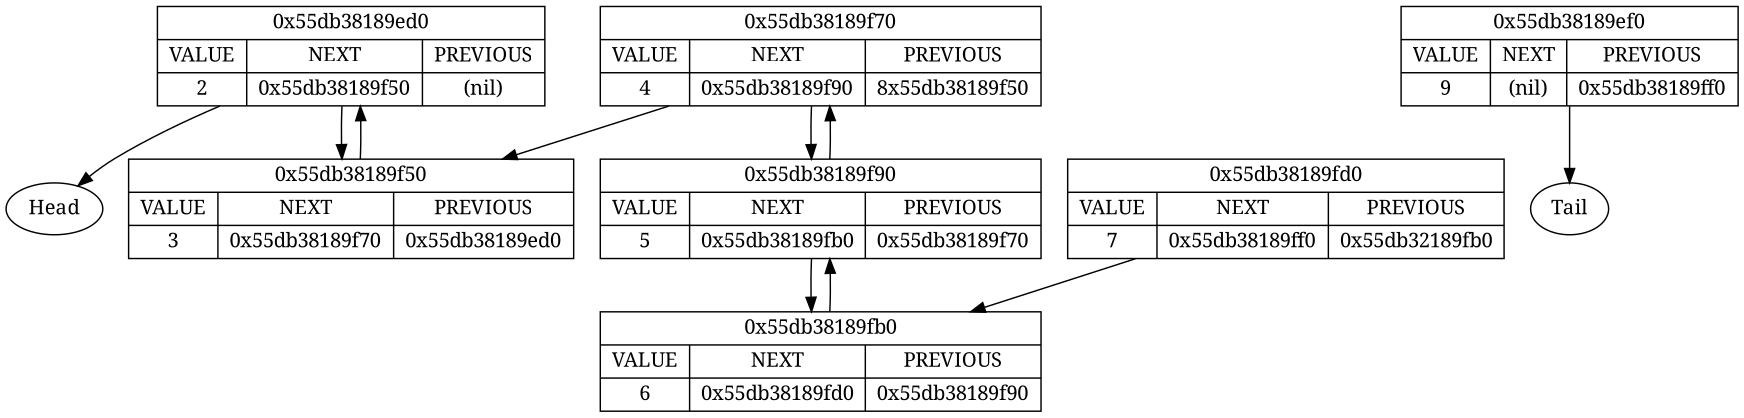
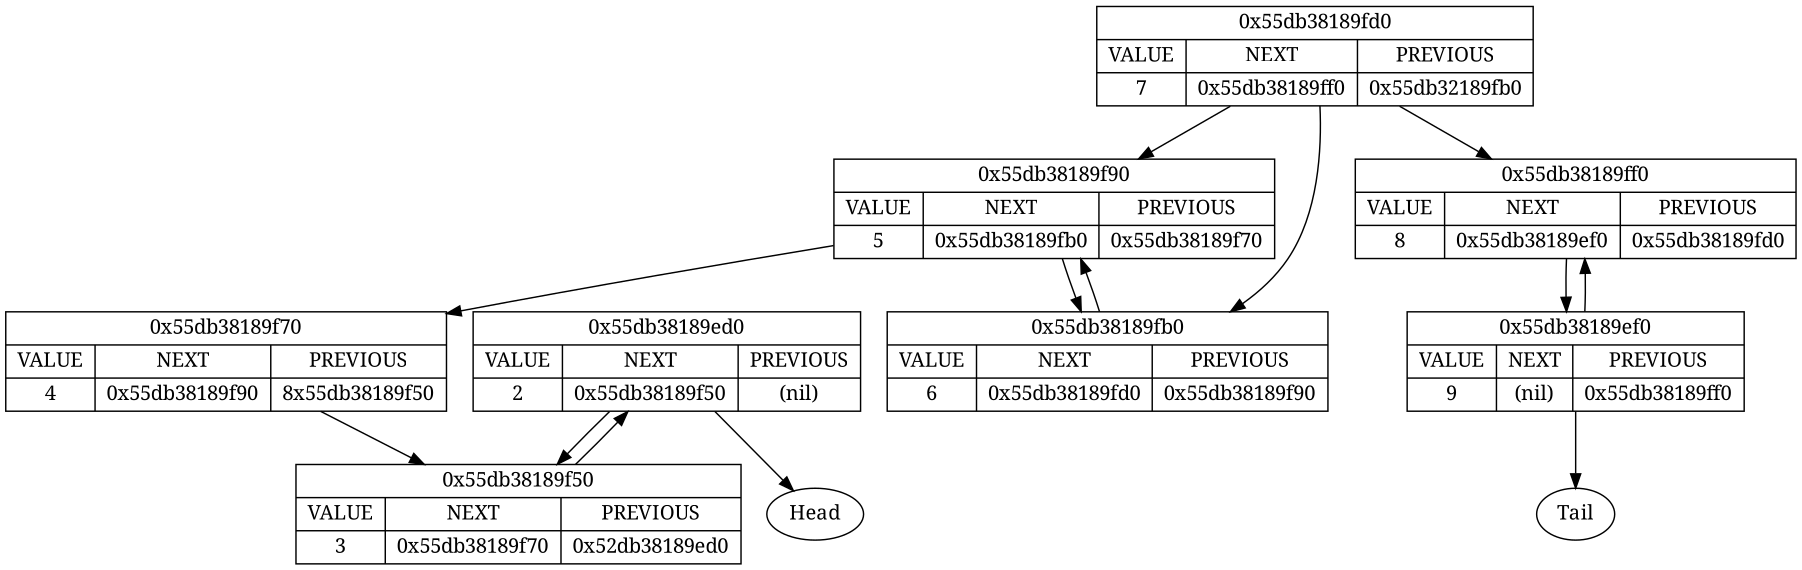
(811, 125) -> (1191, 129)
none -> (1576, 209)
(484, 241) -> (651, 547)
